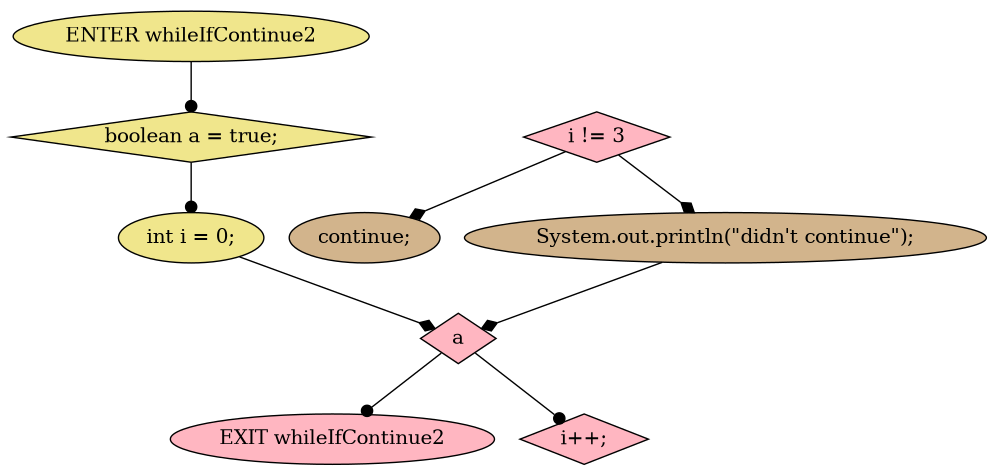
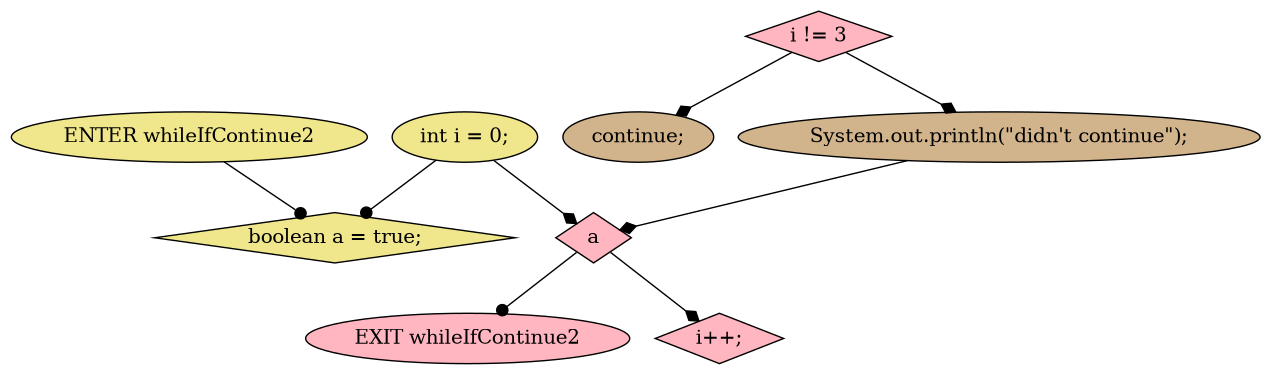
(191, 182) -> (403, 185)
(515, 384) -> (648, 282)
